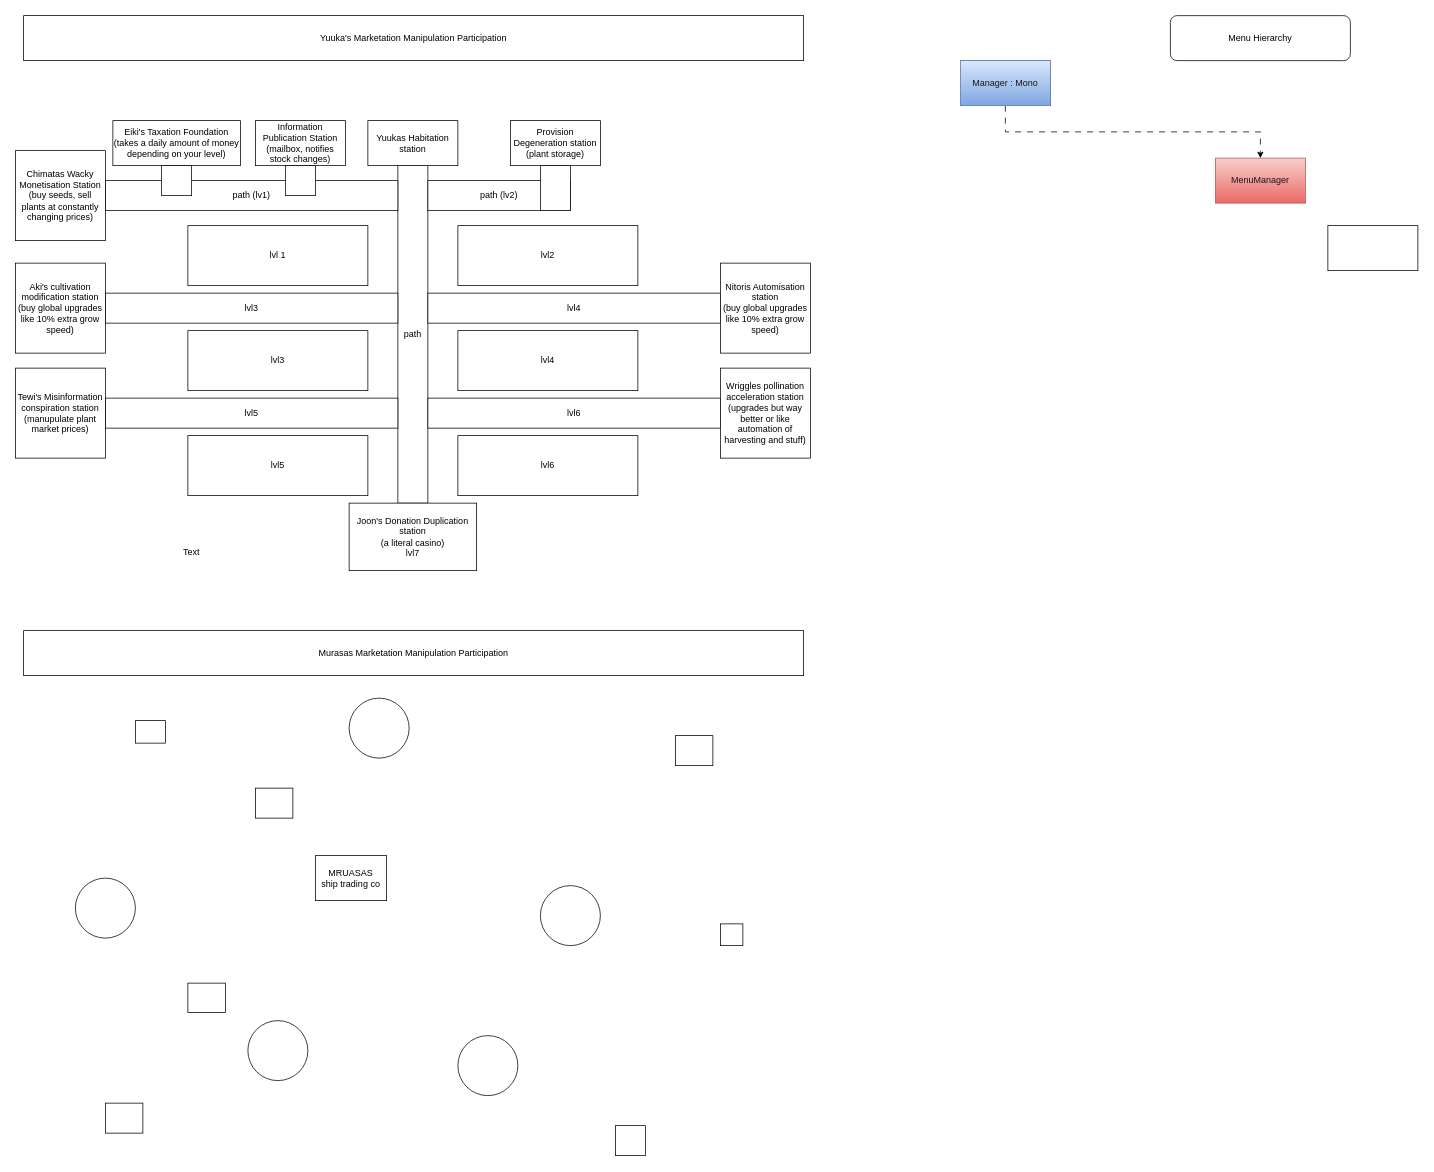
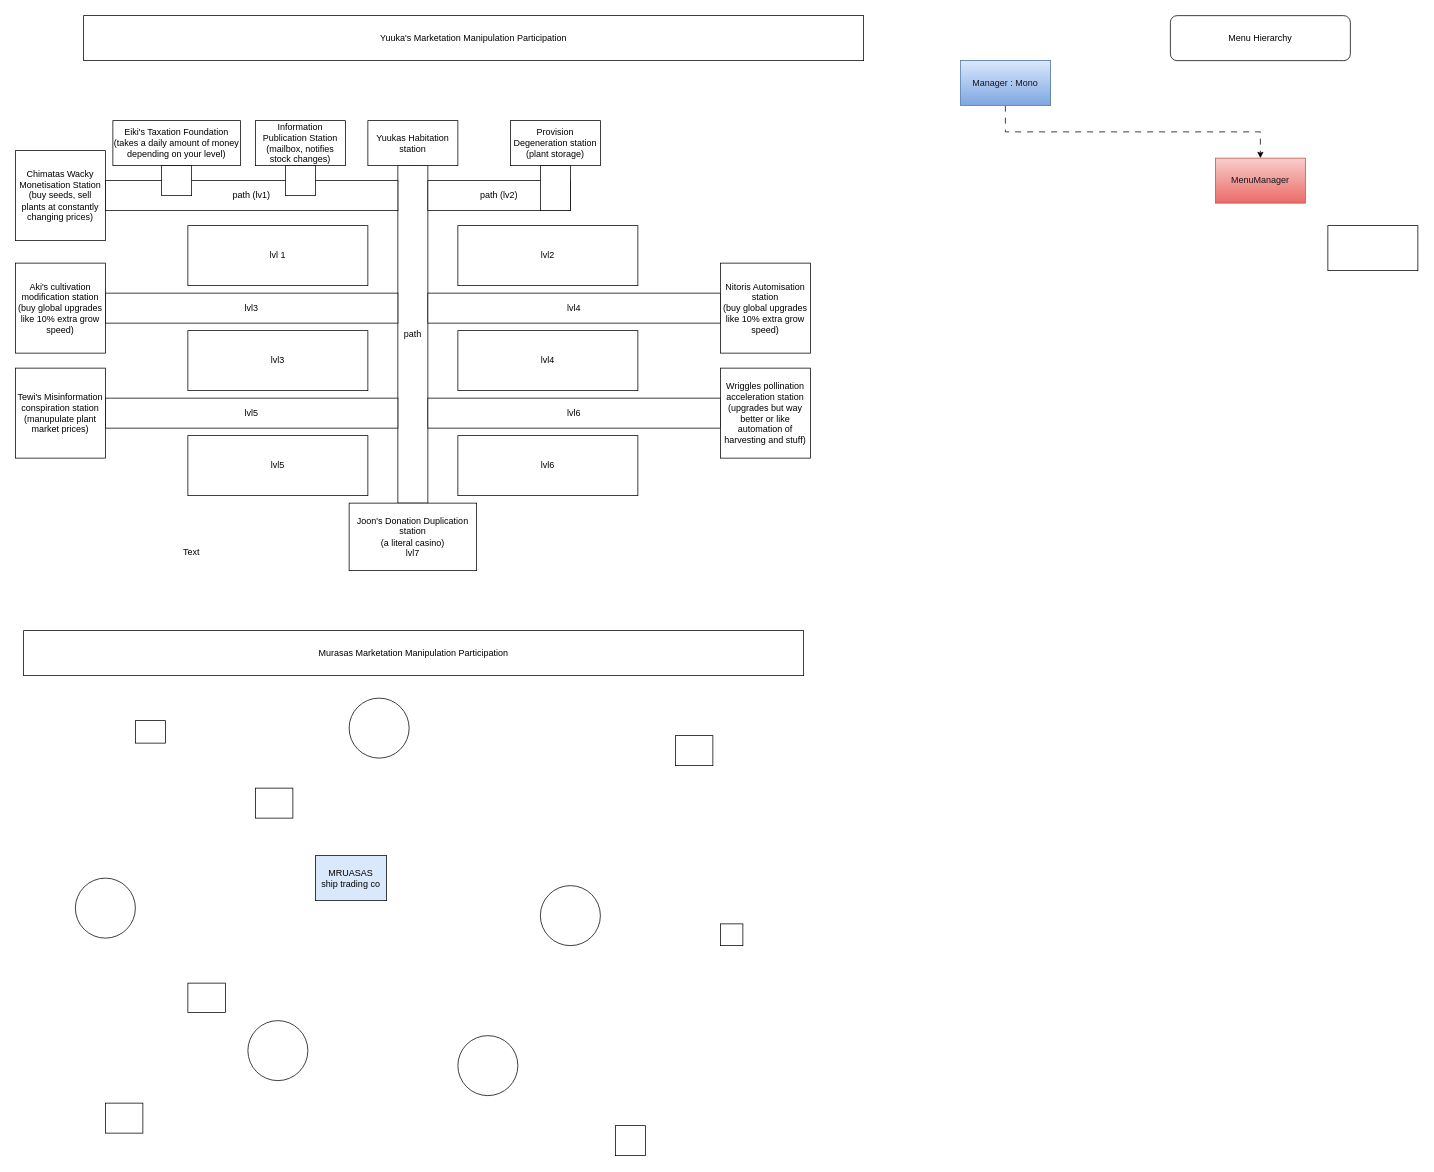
(414, 38) -> (474, 38)
(351, 878) -> (351, 878)
